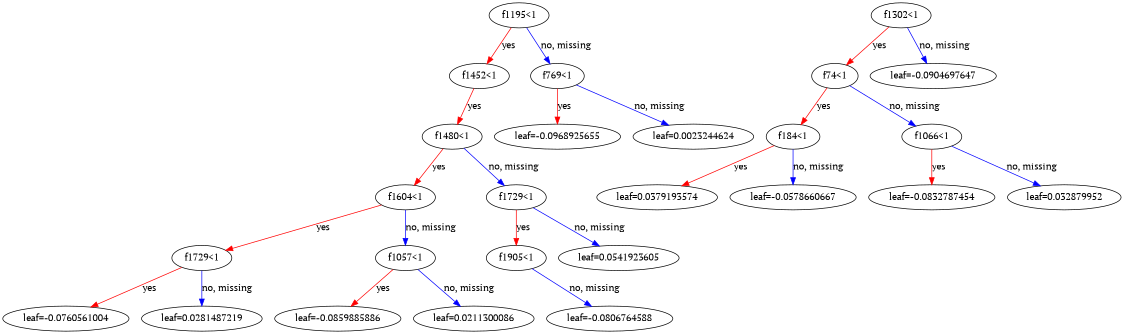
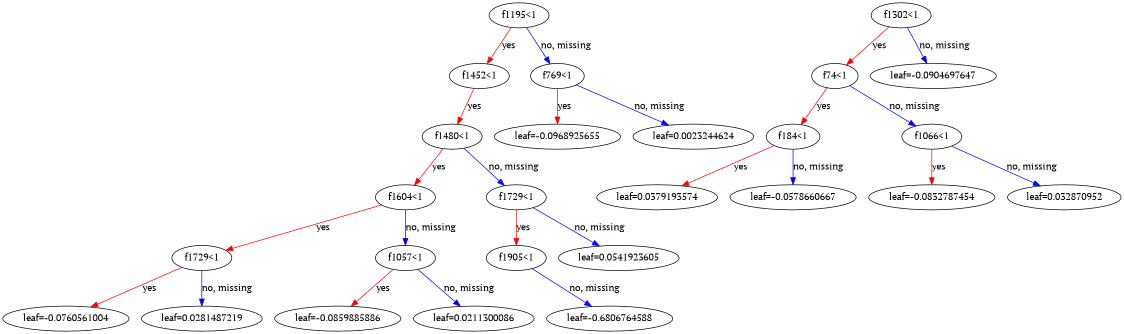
(1064, 197) -> (1064, 197)
(610, 319) -> (610, 319)
